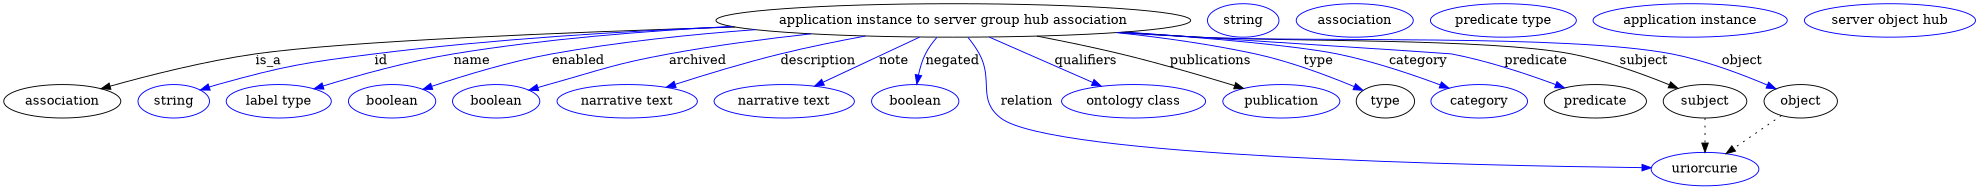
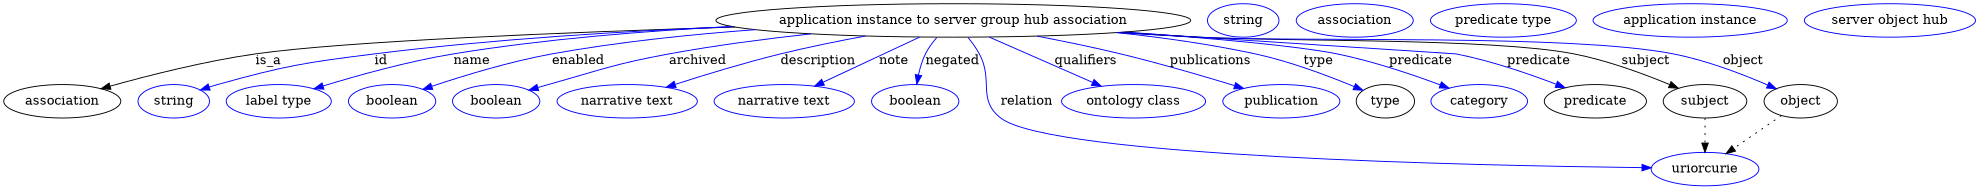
(1137, 58) -> (1137, 58)
(1418, 61) -> (1421, 61)
